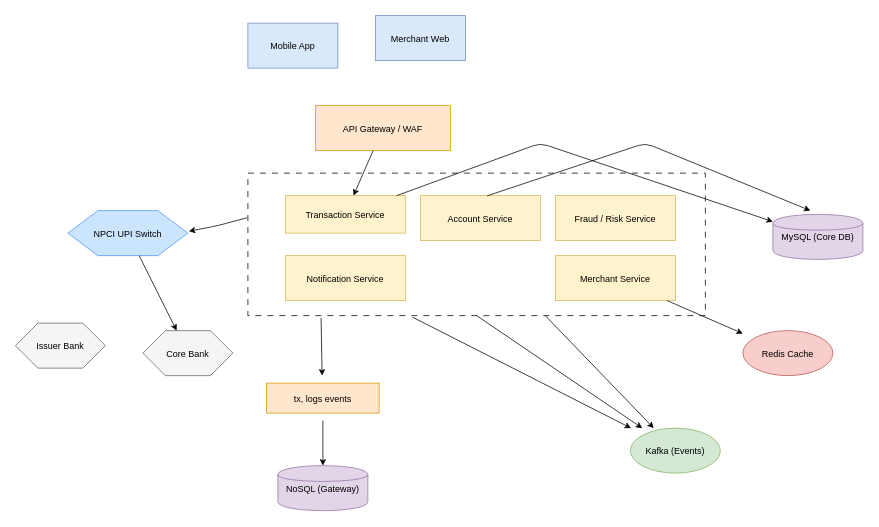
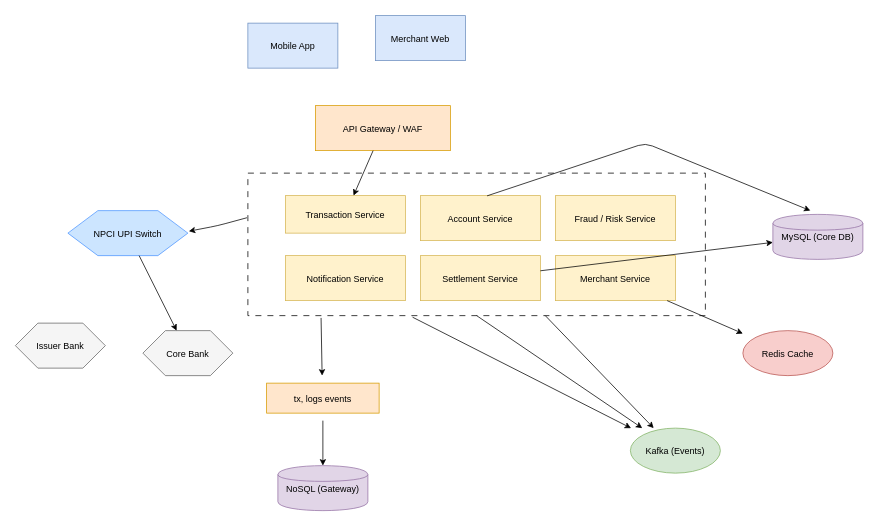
(584, 158) -> none
none -> (654, 257)
none -> (480, 278)
